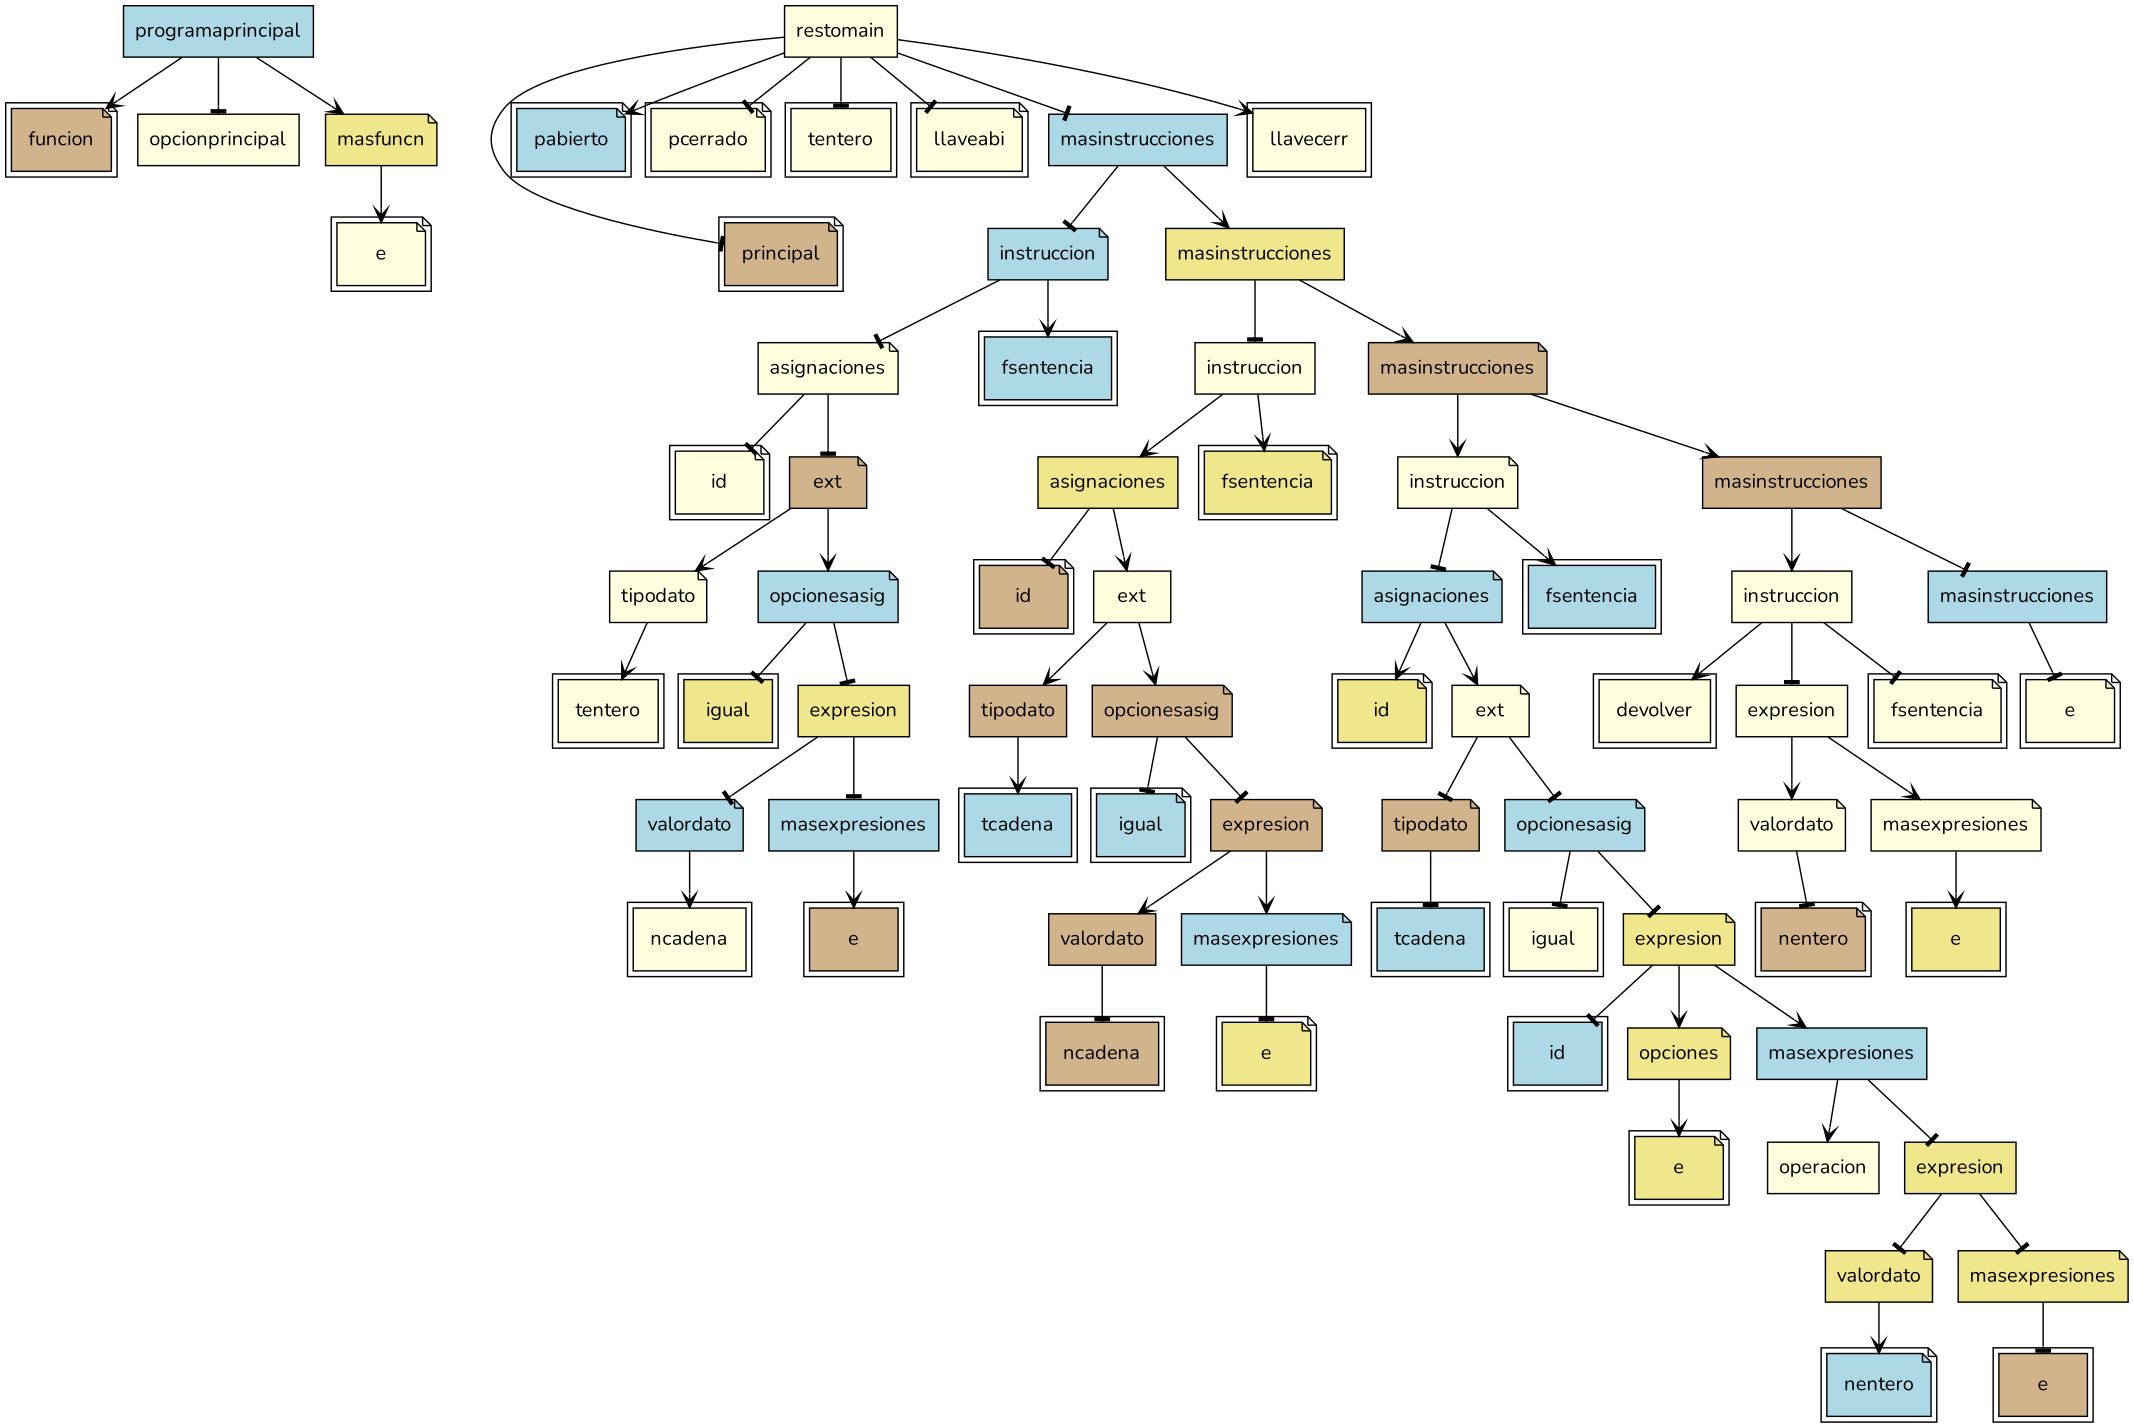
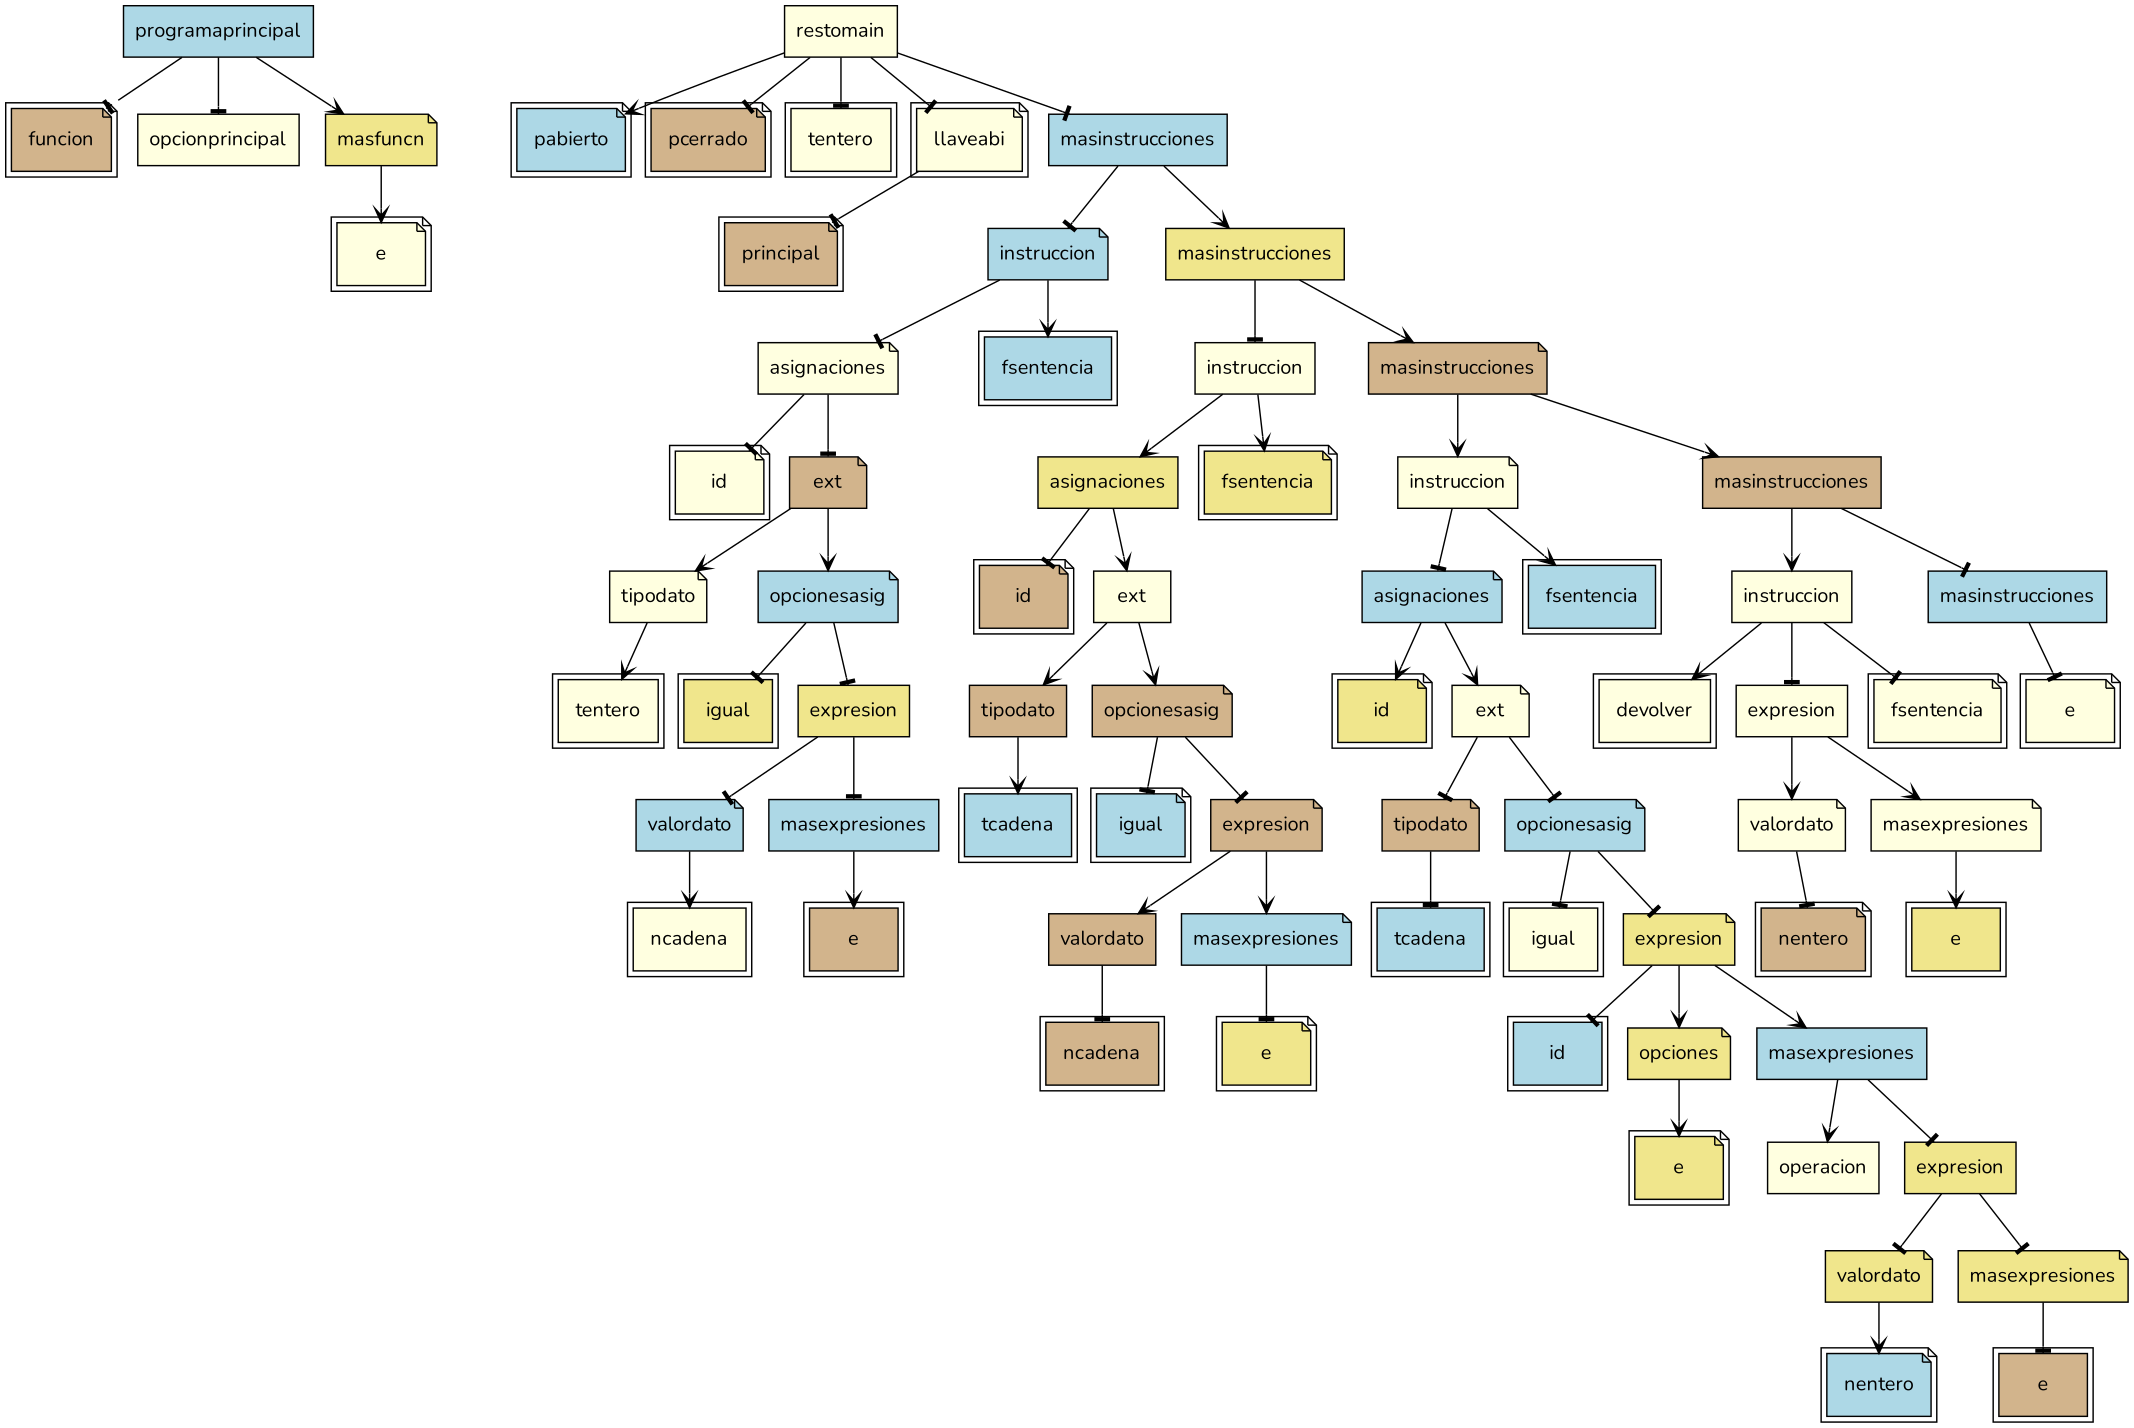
(150, 79) -> (150, 79)
(503, 110) -> (878, 195)
(708, 140) -> (708, 140)
(1309, 140) -> none
